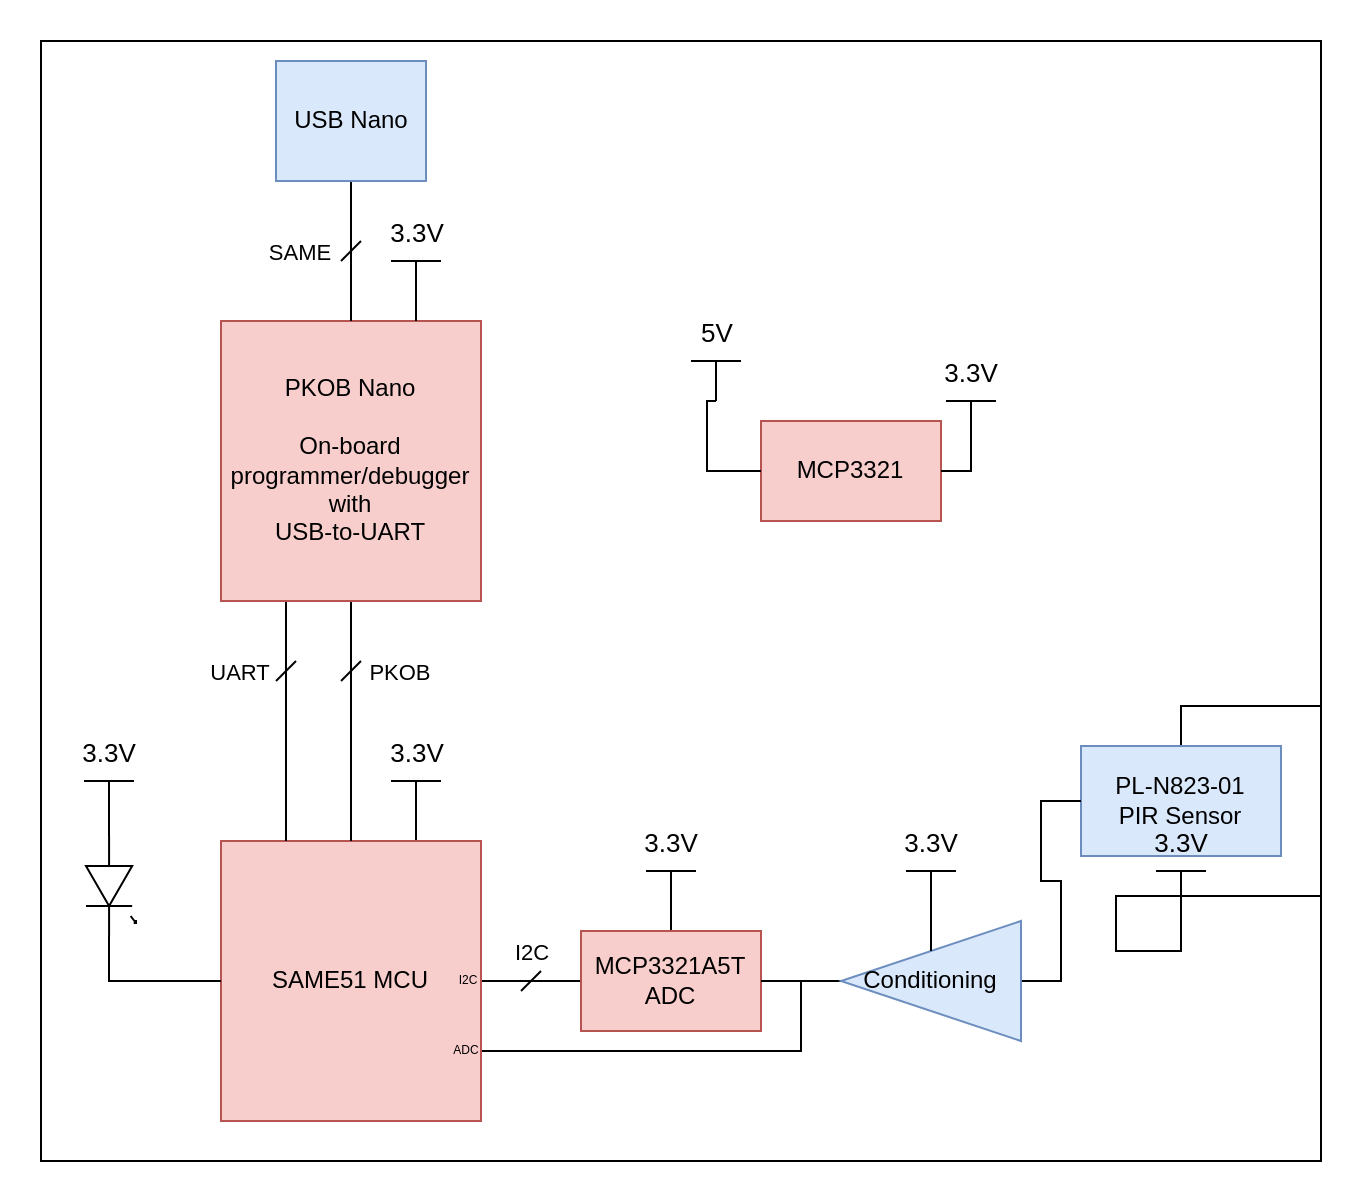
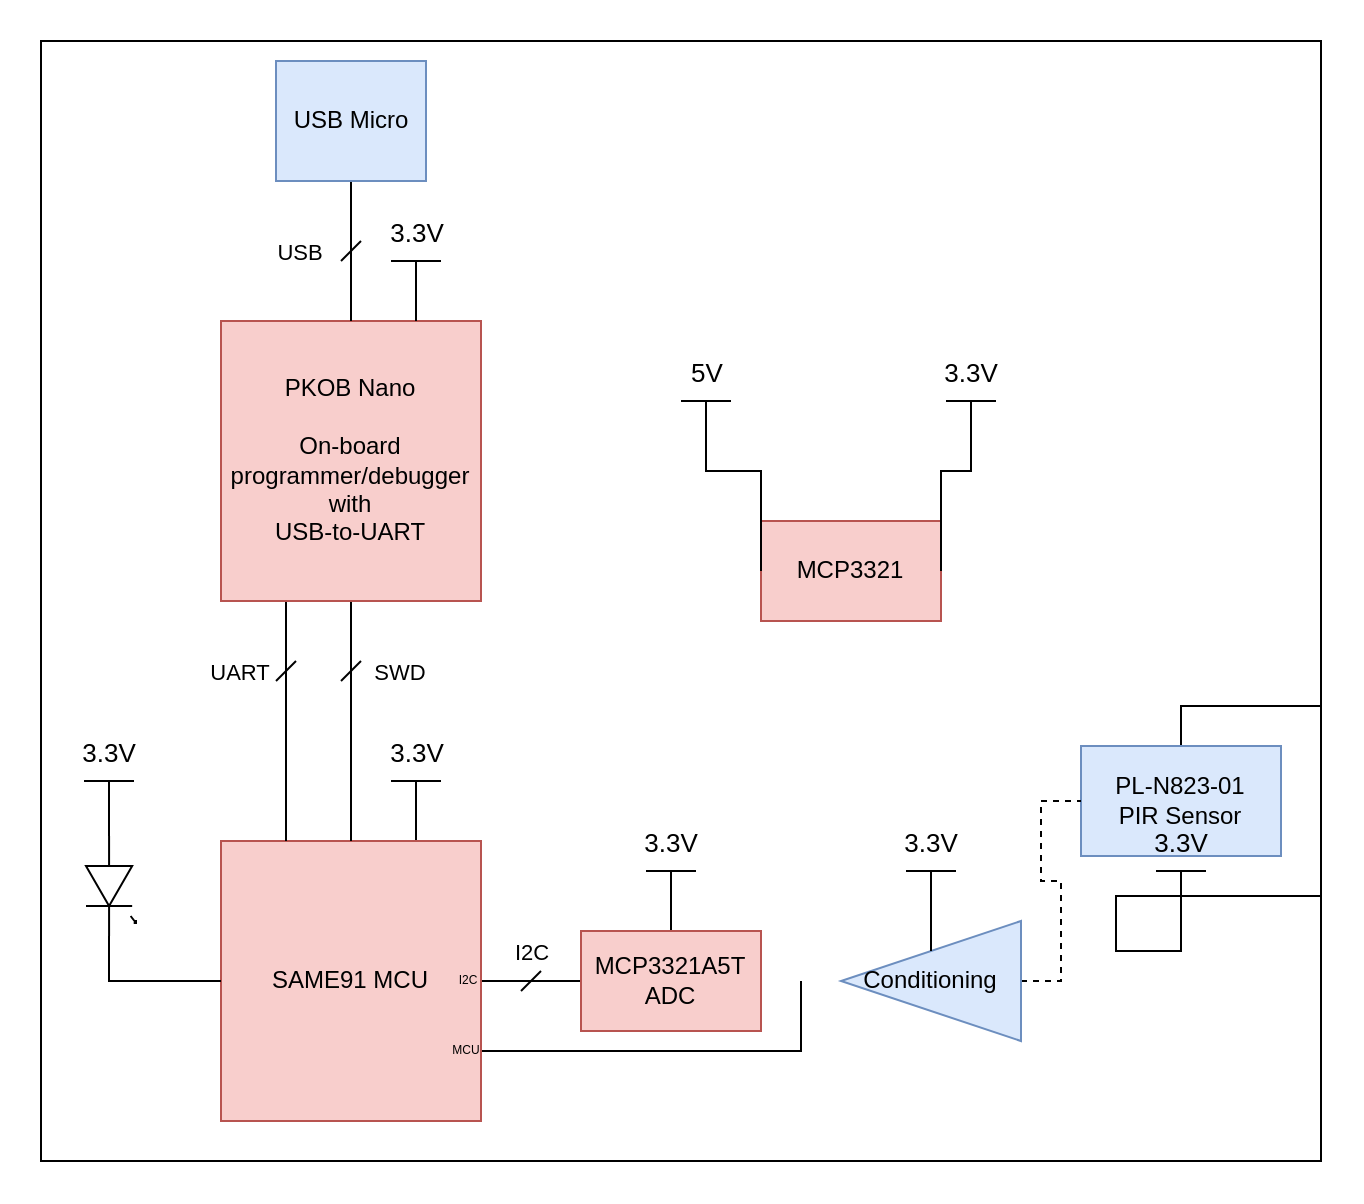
(352, 121) -> (352, 121)
(301, 251) -> (301, 251)
(716, 381) -> (706, 421)
(851, 471) -> (851, 571)
(401, 671) -> (401, 671)
(1061, 881) -> (1061, 881)
(351, 981) -> (351, 981)
(804, 981) -> none
(467, 1047) -> (467, 1047)
